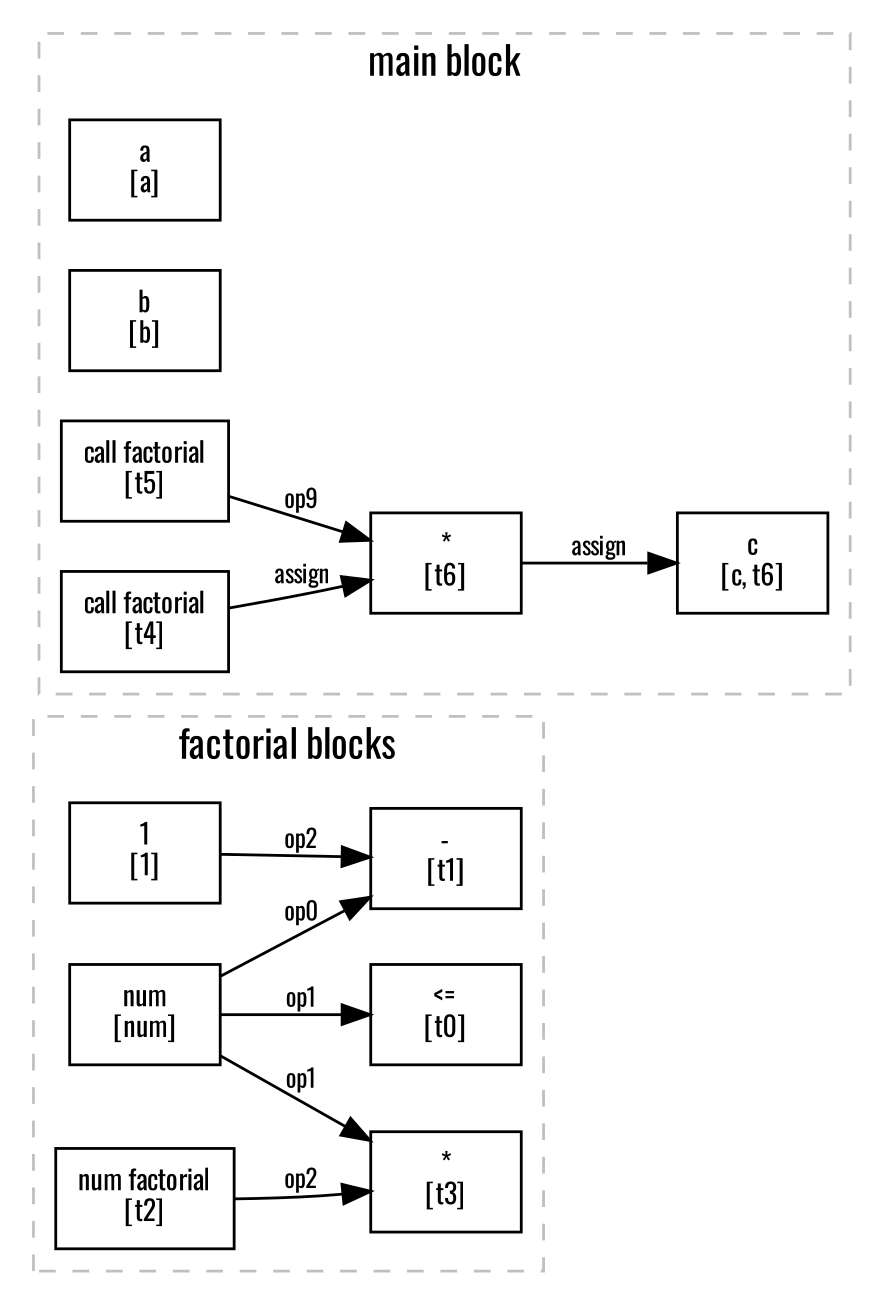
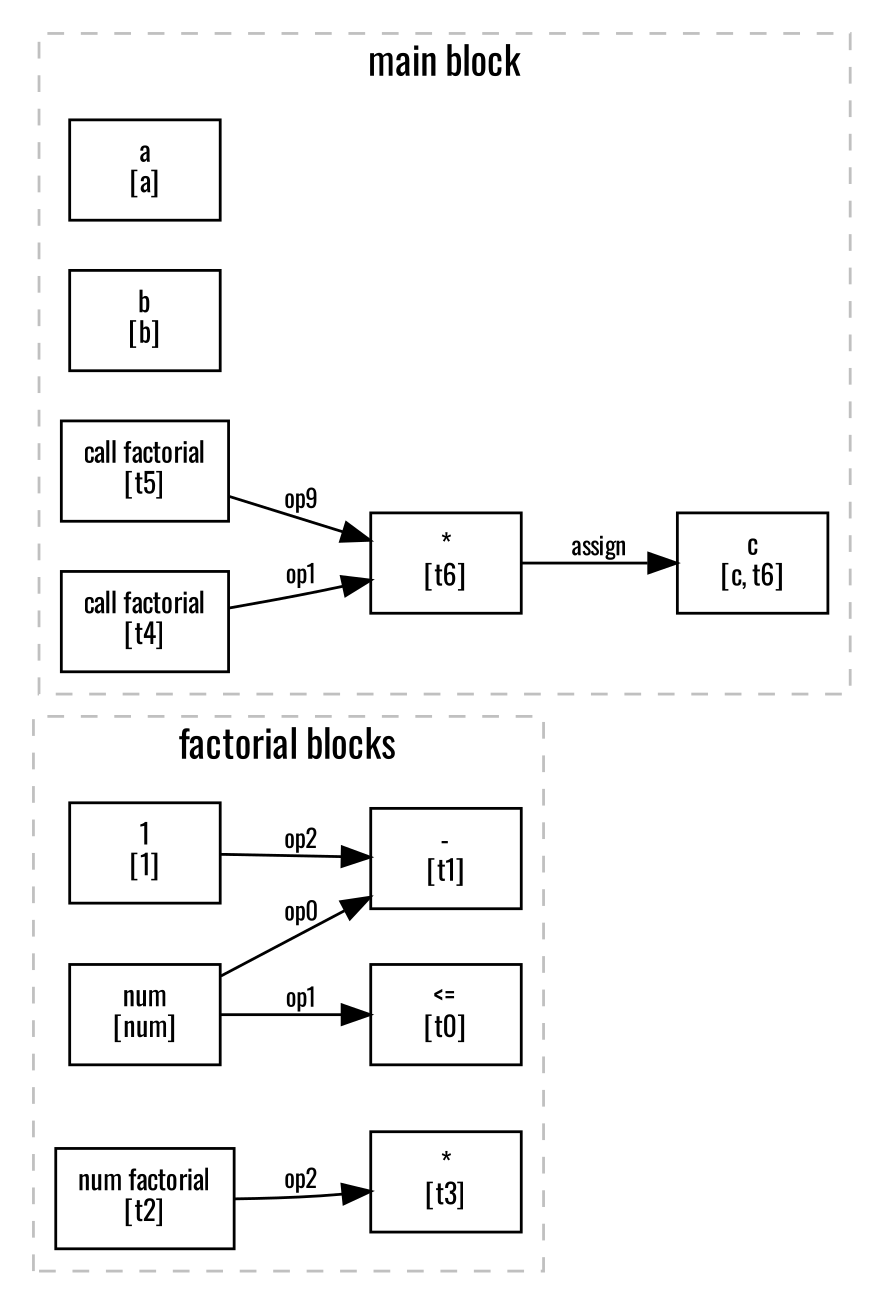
(302, 577) -> (302, 577)
(283, 1091) -> none
